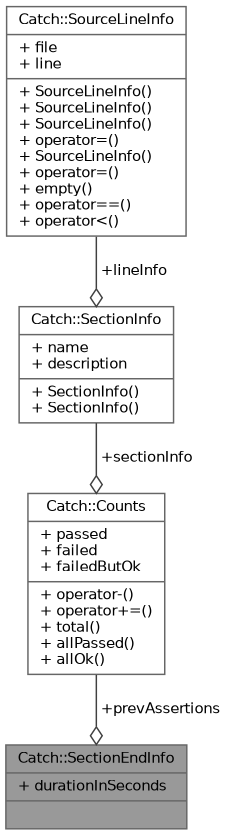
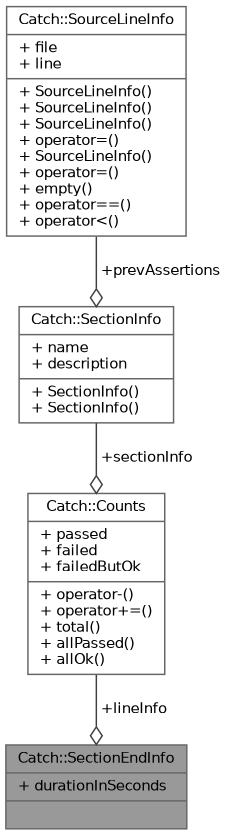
(132, 271) -> (159, 271)
(159, 710) -> (132, 710)
